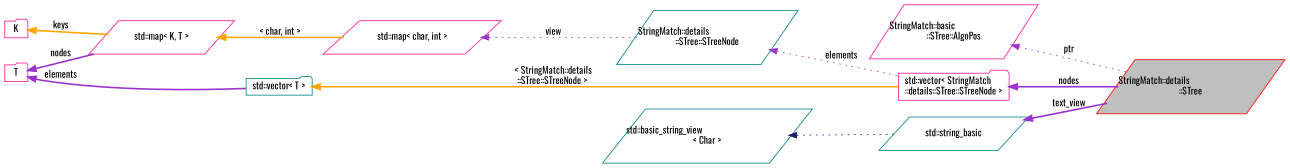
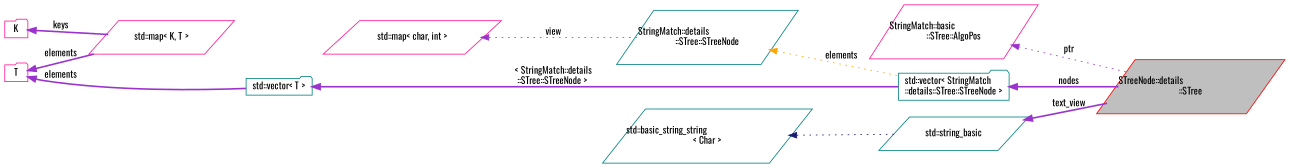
(72, 32) -> (72, 32)
(285, 37) -> none
(60, 54) -> (60, 54)
(838, 63) -> (838, 63)
(609, 87) -> (609, 87)
(954, 87) -> (954, 87)
(1191, 87) -> (1191, 87)
(707, 136) -> (707, 136)
